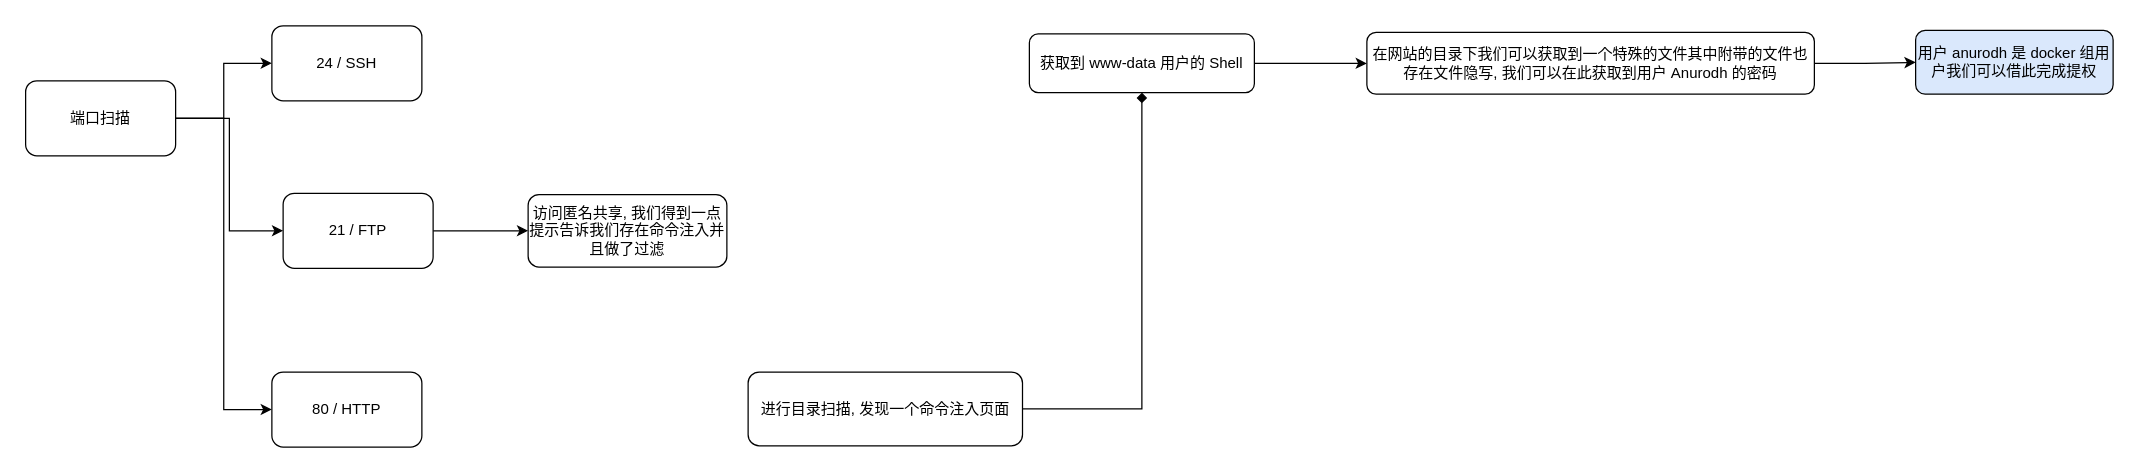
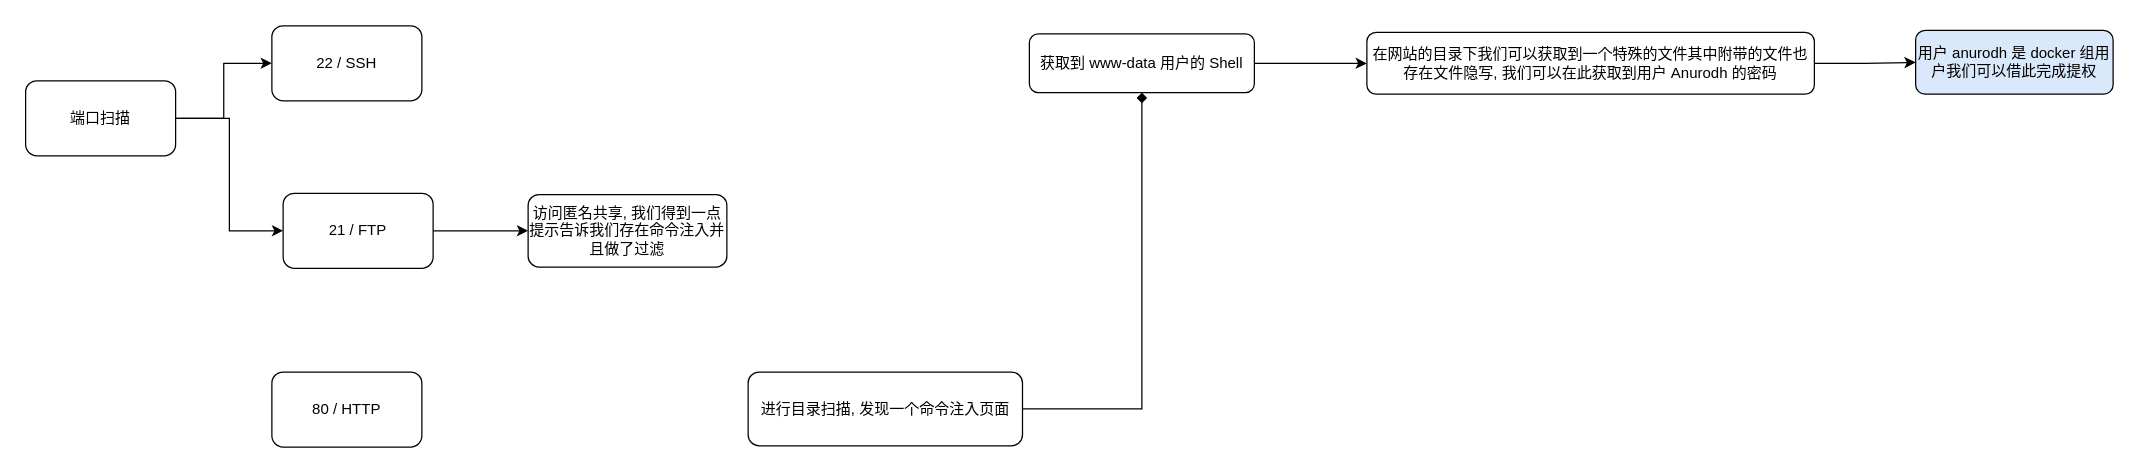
(347, 63) -> (347, 63)
(224, 285) -> none
